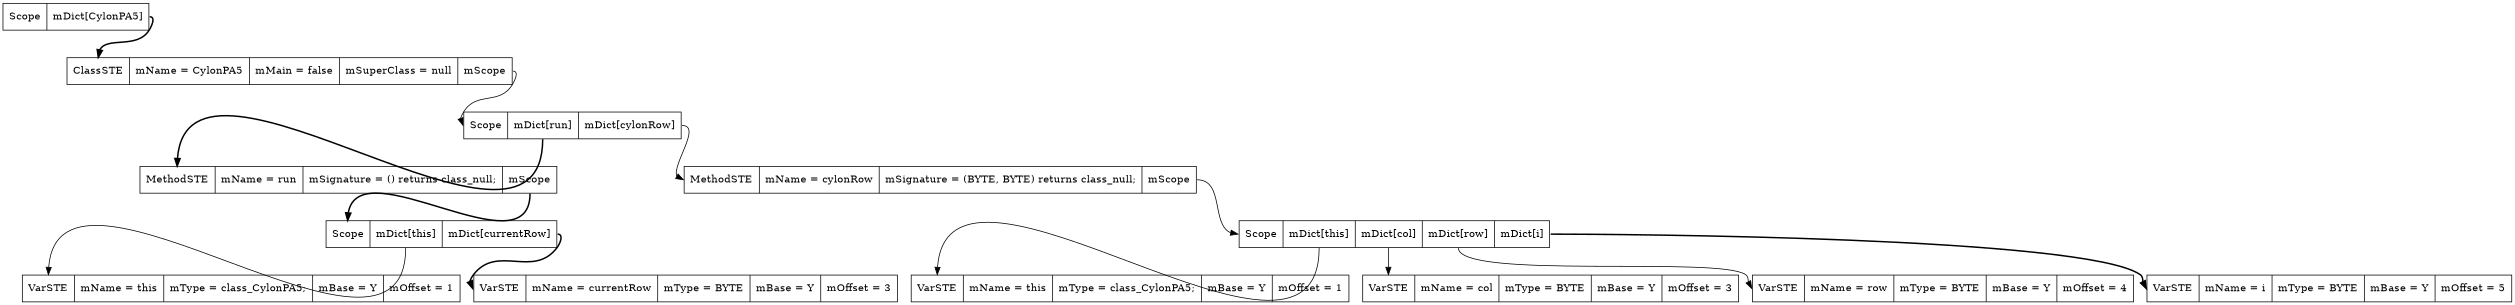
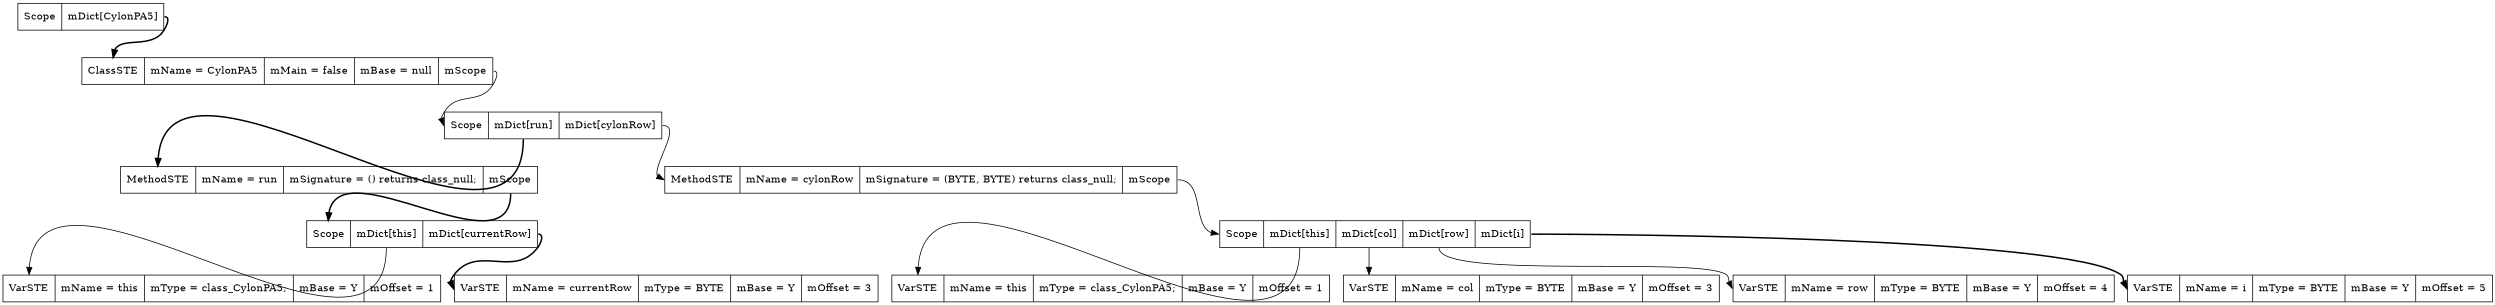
(399, 71) -> (396, 71)
